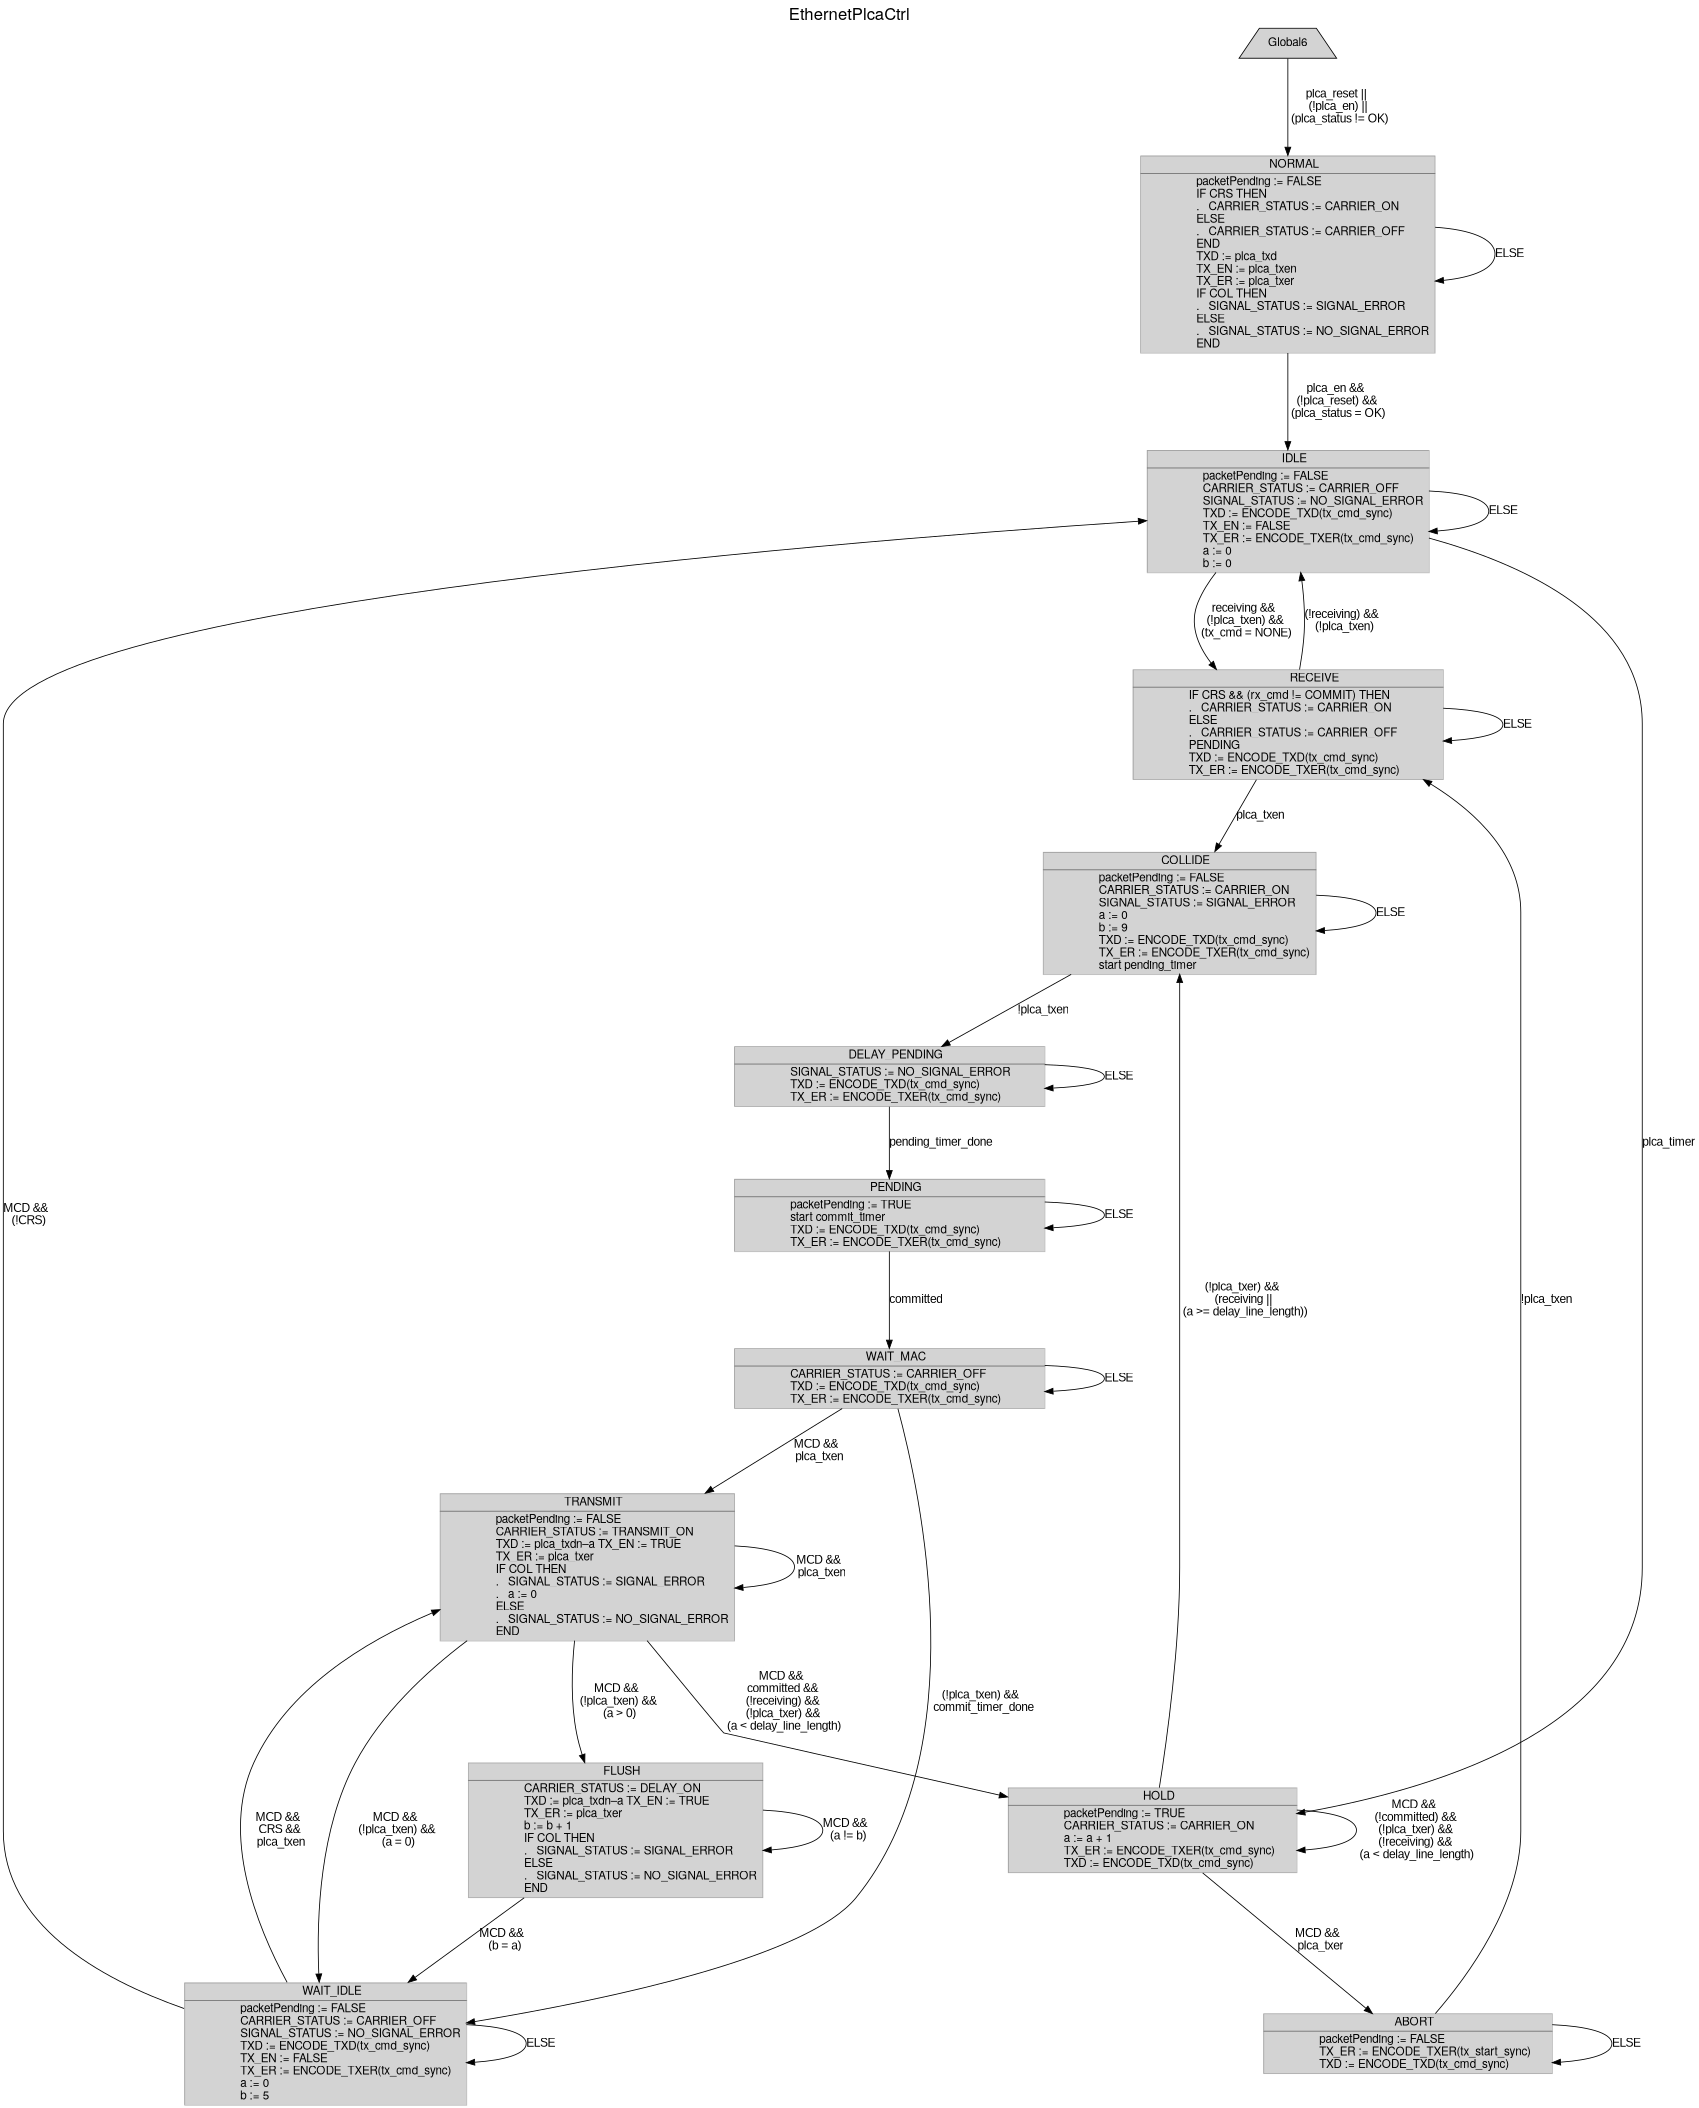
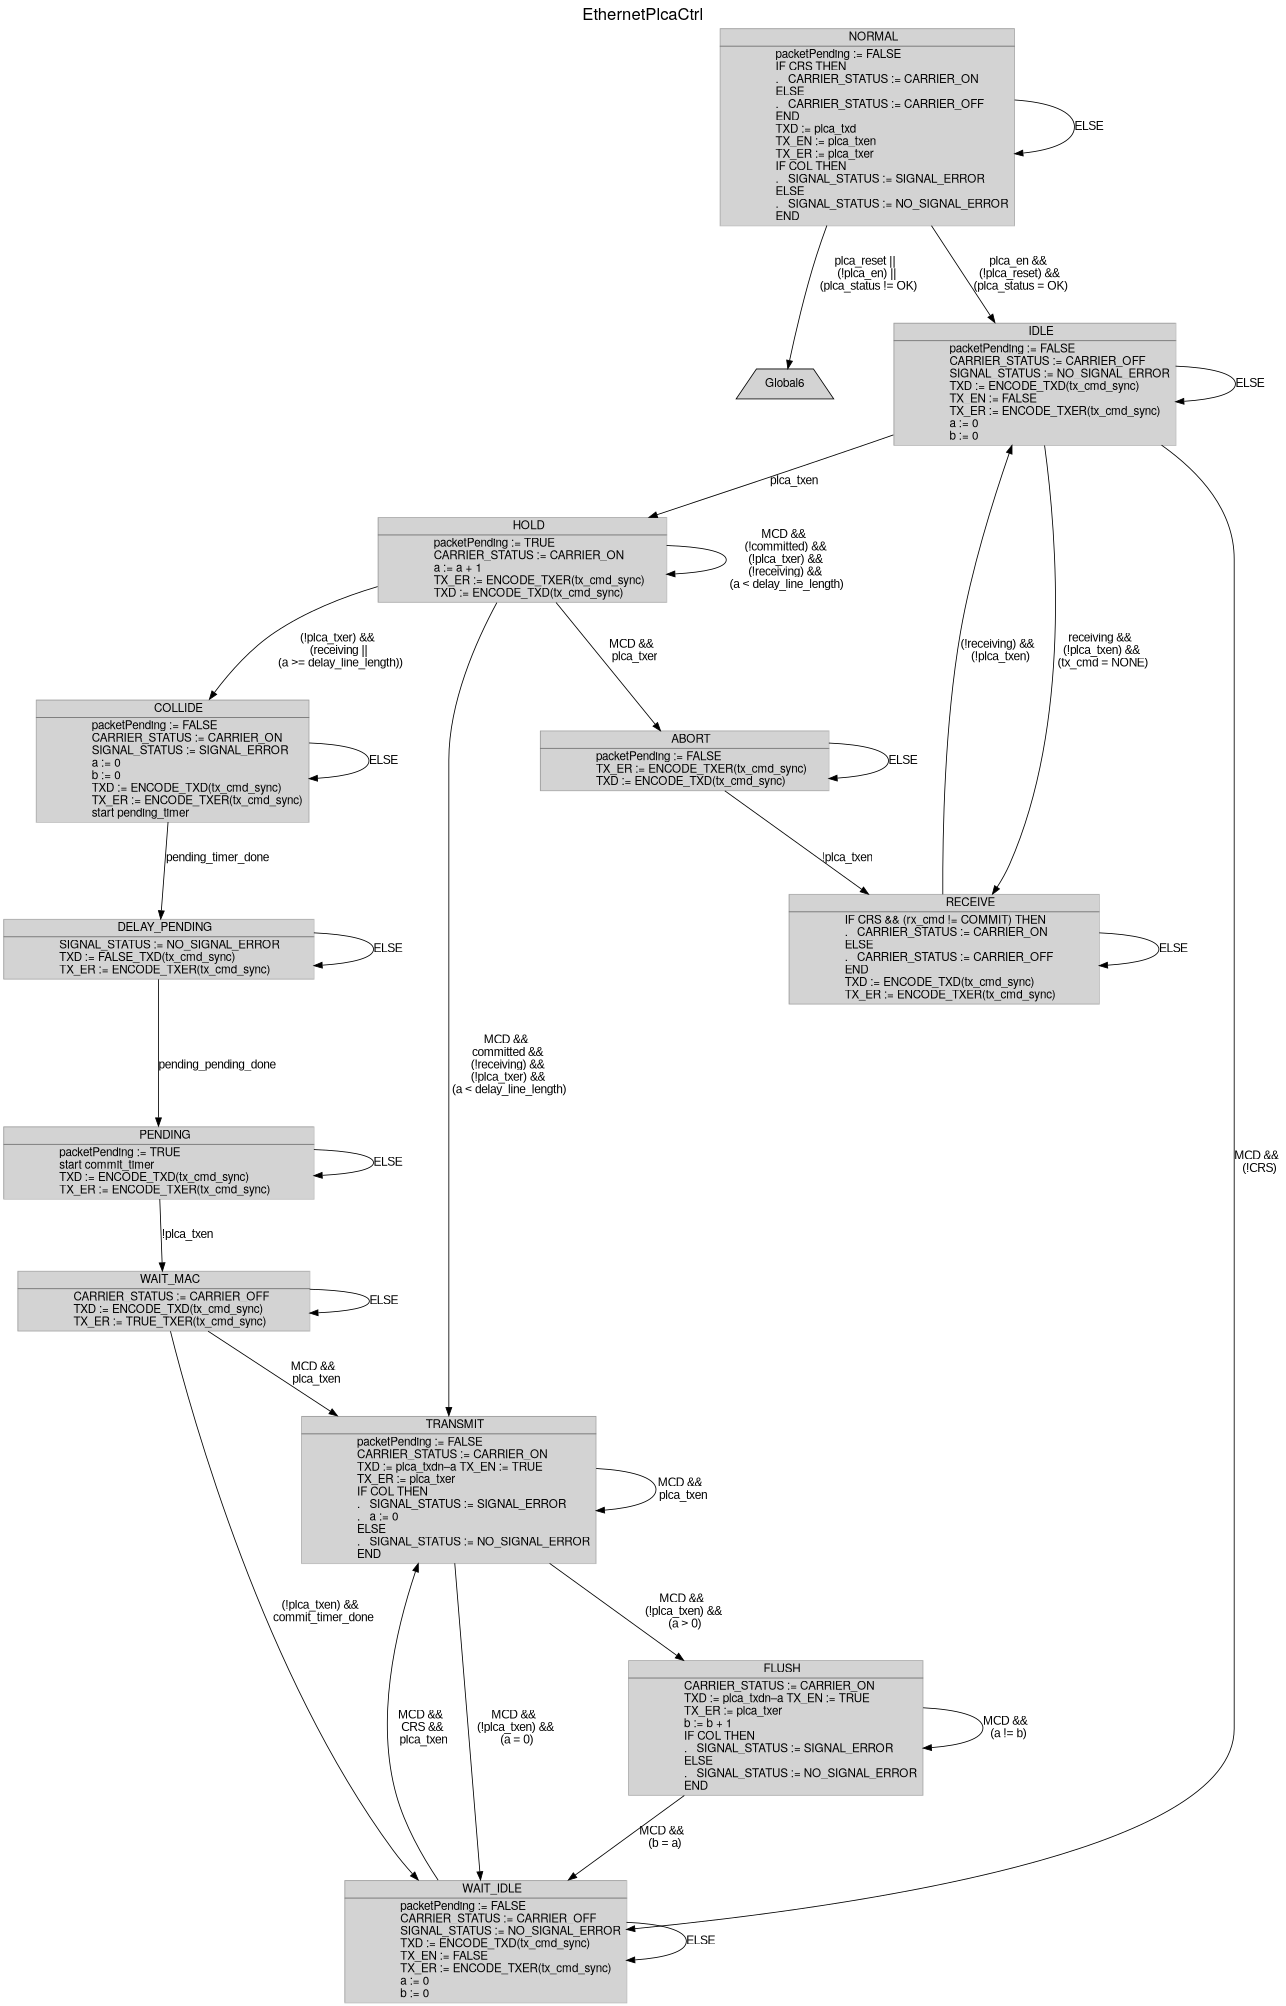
(1288, 103) -> (806, 292)
(1190, 745) -> (832, 970)
(1238, 812) -> none
(3, 828) -> (1234, 1403)
(1089, 928) -> (82, 776)
(1043, 1010) -> (218, 858)
(860, 1085) -> (123, 958)
(941, 1143) -> (218, 1065)
(1669, 1143) -> (794, 481)
(916, 1300) -> (188, 1235)
(890, 1399) -> (164, 1322)
(570, 1532) -> (428, 1455)
(803, 1751) -> (449, 1001)
(587, 1789) -> (755, 1686)
(1400, 2052) -> (677, 769)
(249, 2096) -> (409, 1994)
